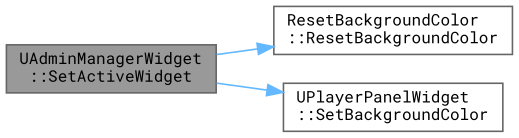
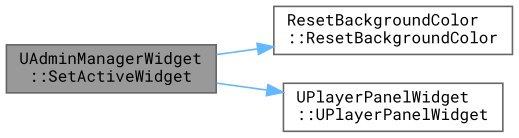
(393, 107) -> (393, 107)
